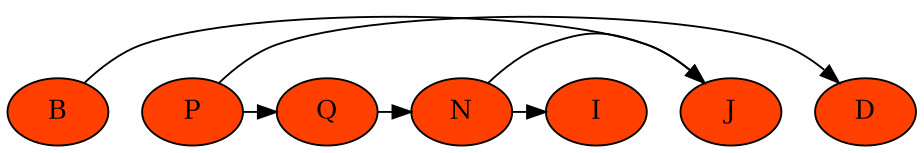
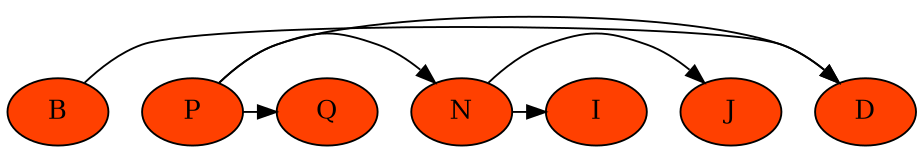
(337, 18) -> (281, 31)
(385, 112) -> (361, 39)
